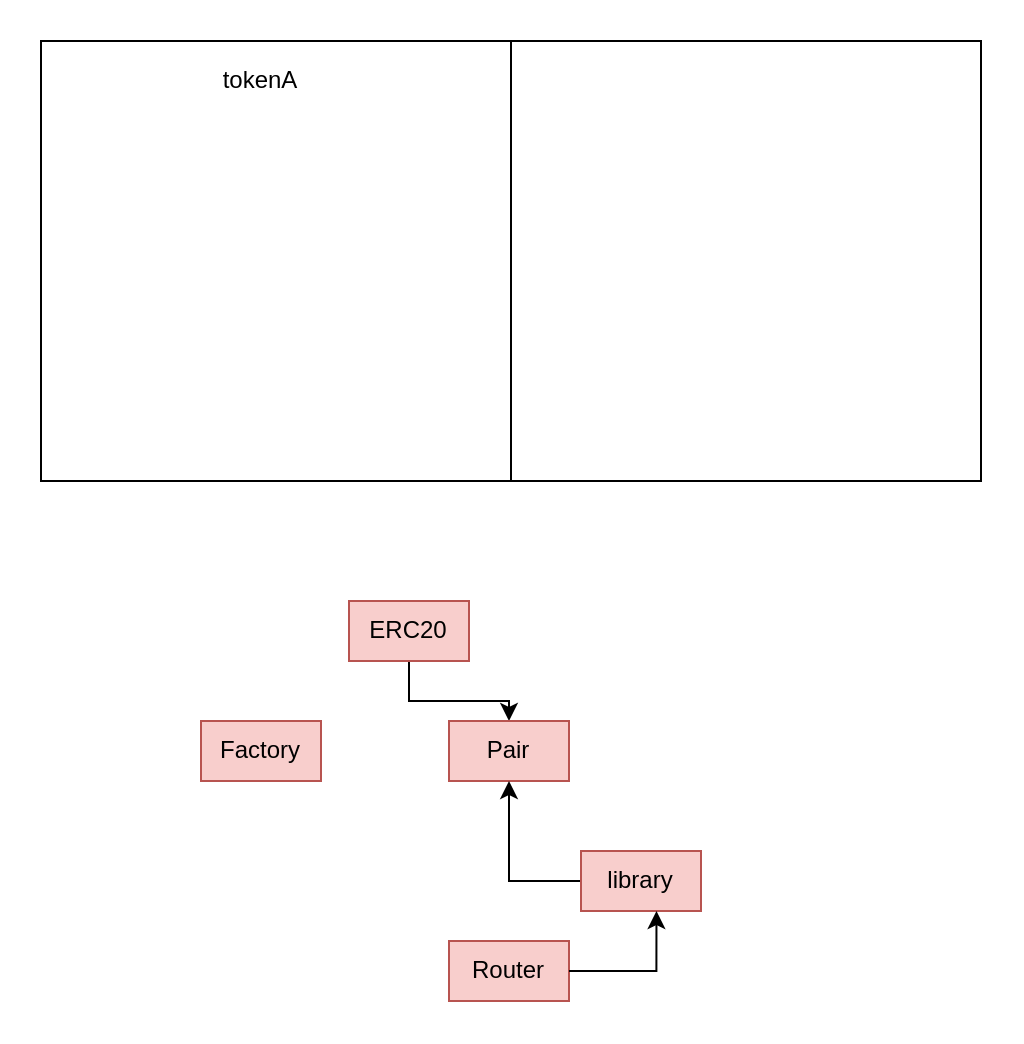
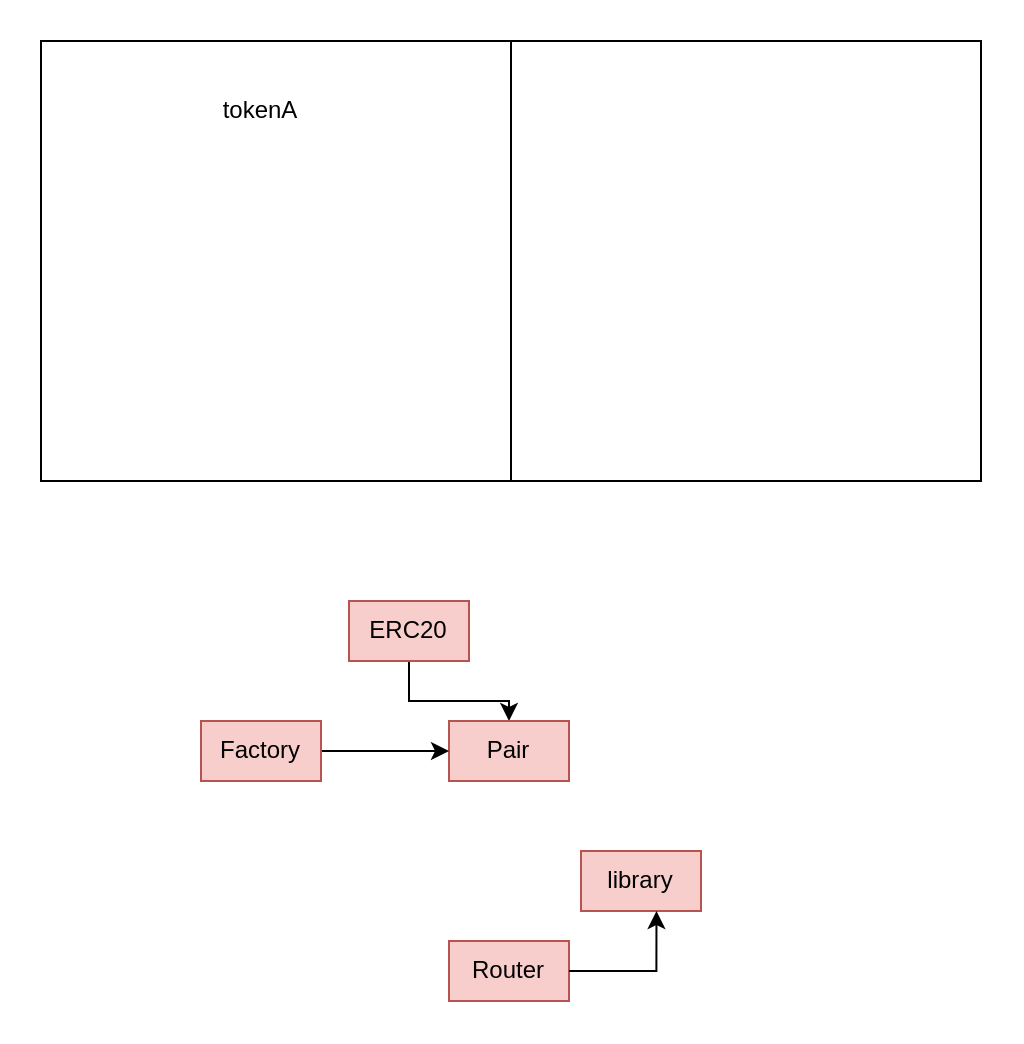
(261, 81) -> (261, 111)
none -> (378, 751)
(509, 874) -> none
